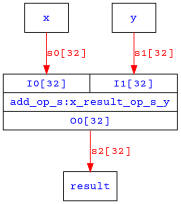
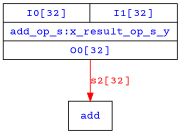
(47, 18) -> none
(134, 18) -> none
(90, 186) -> (90, 116)
